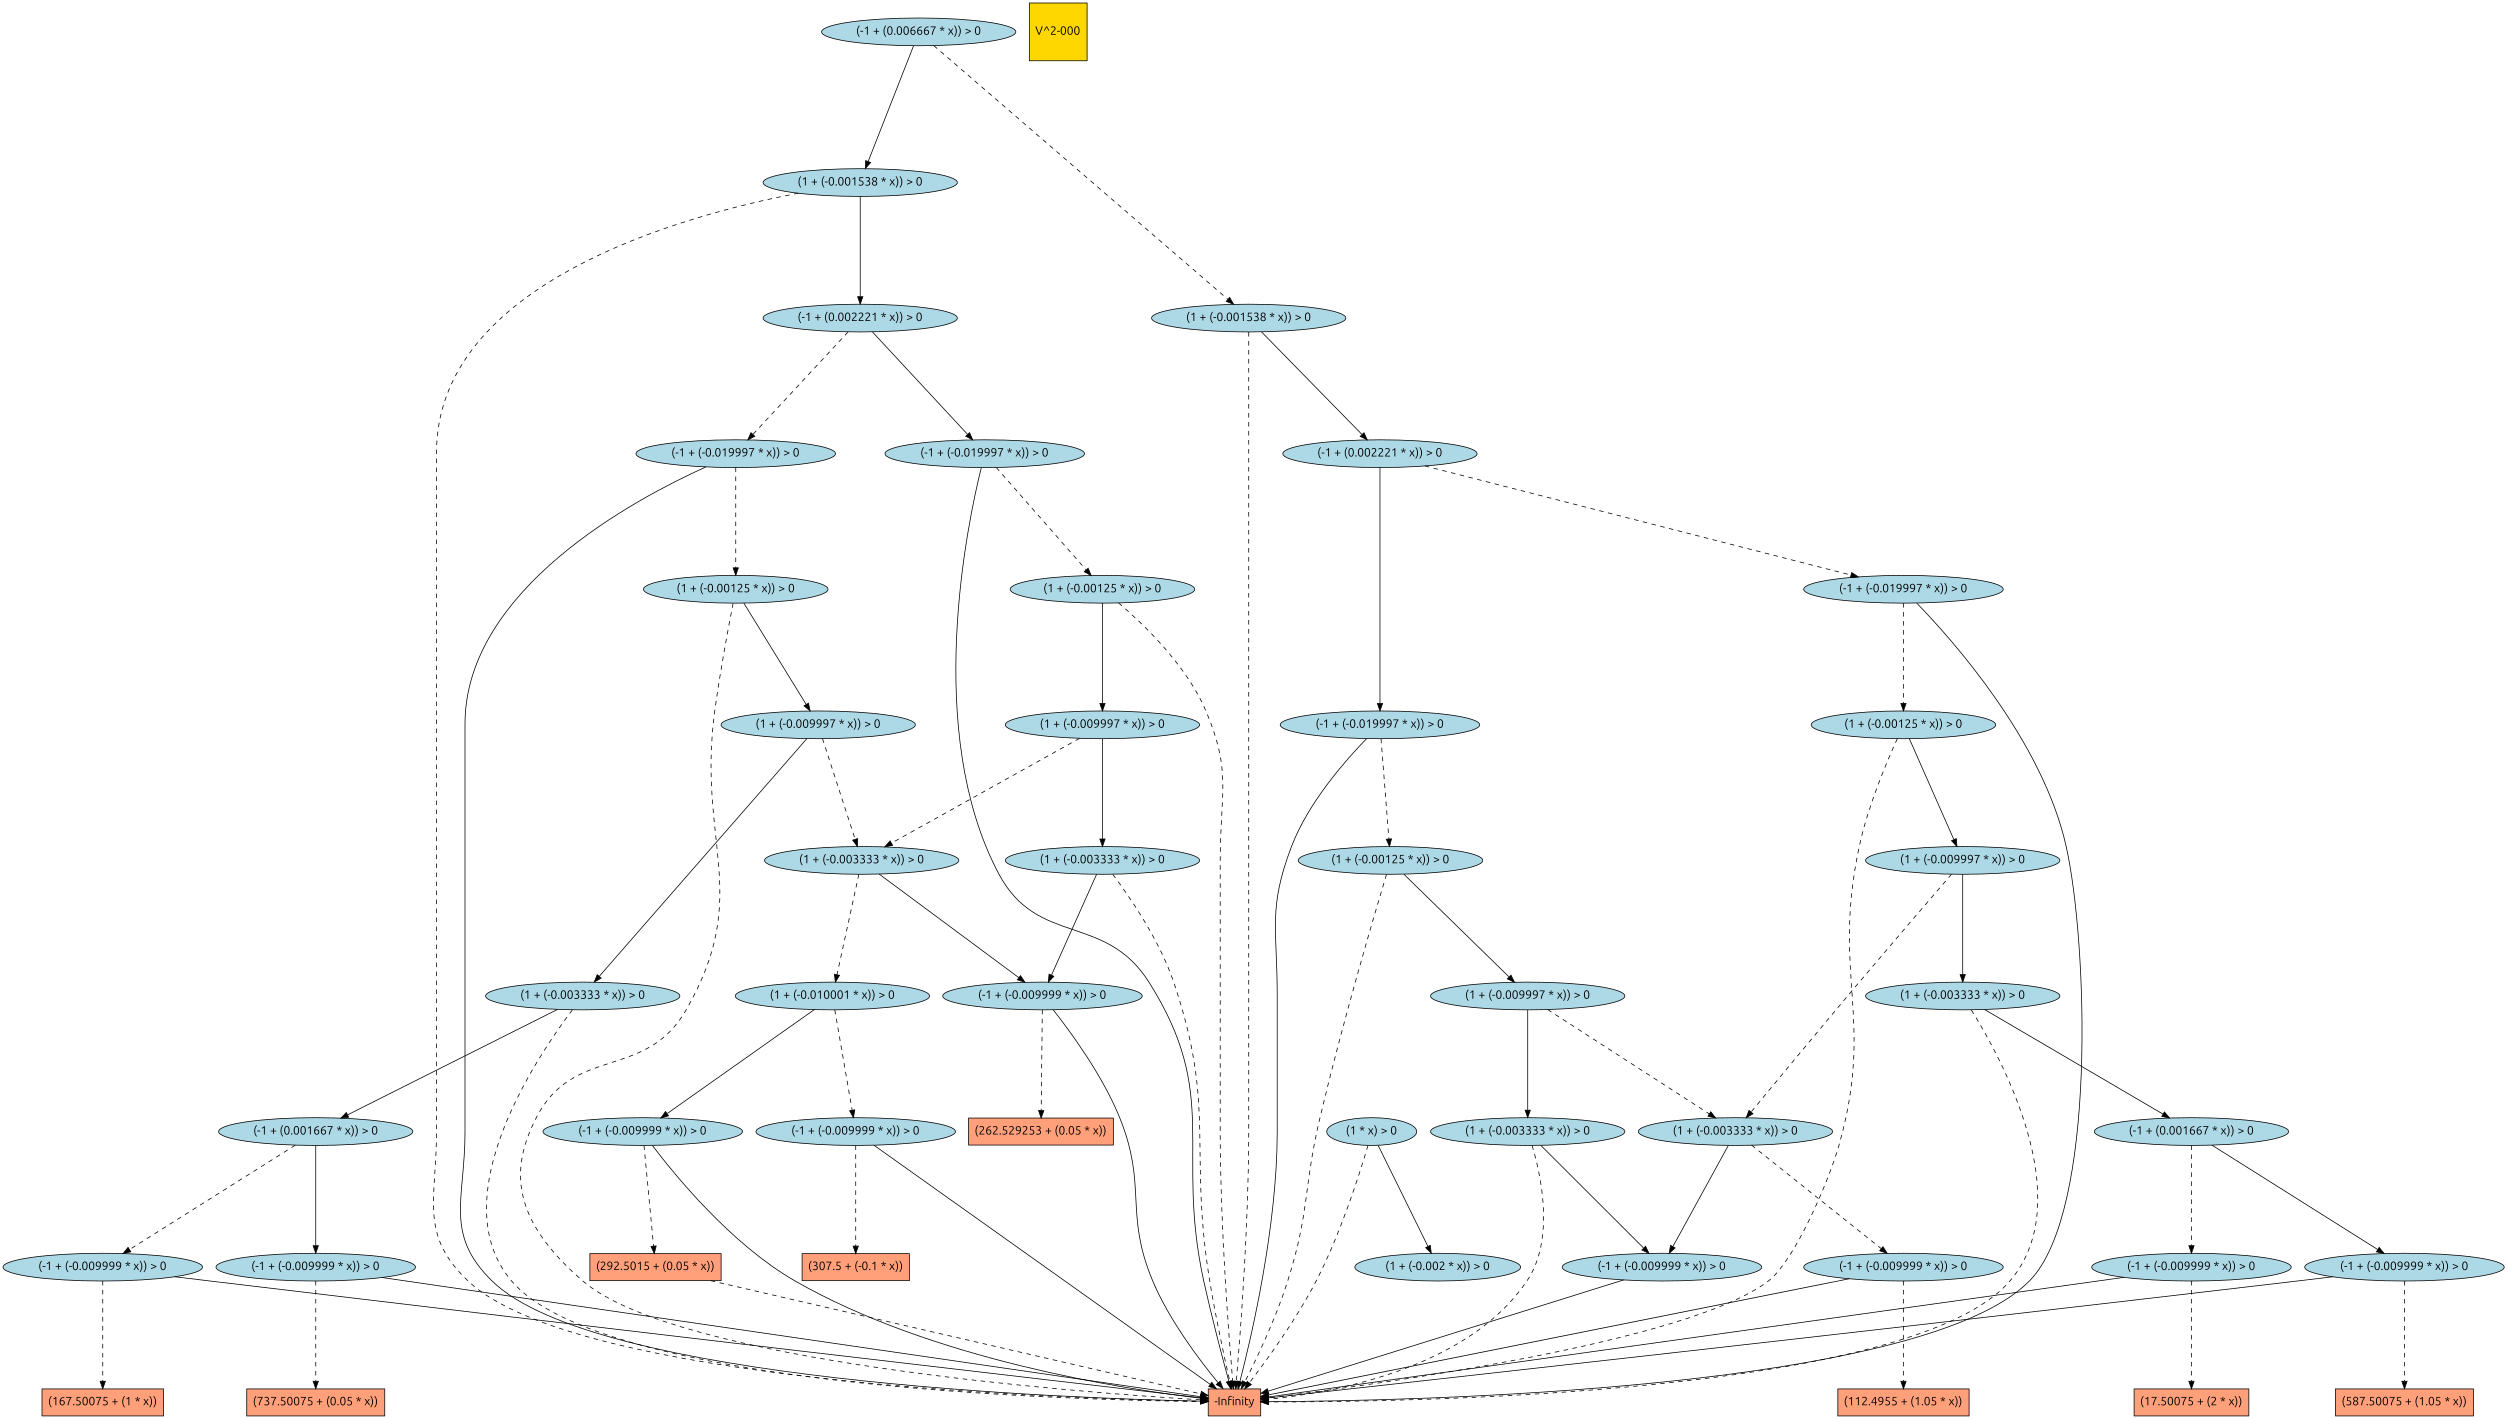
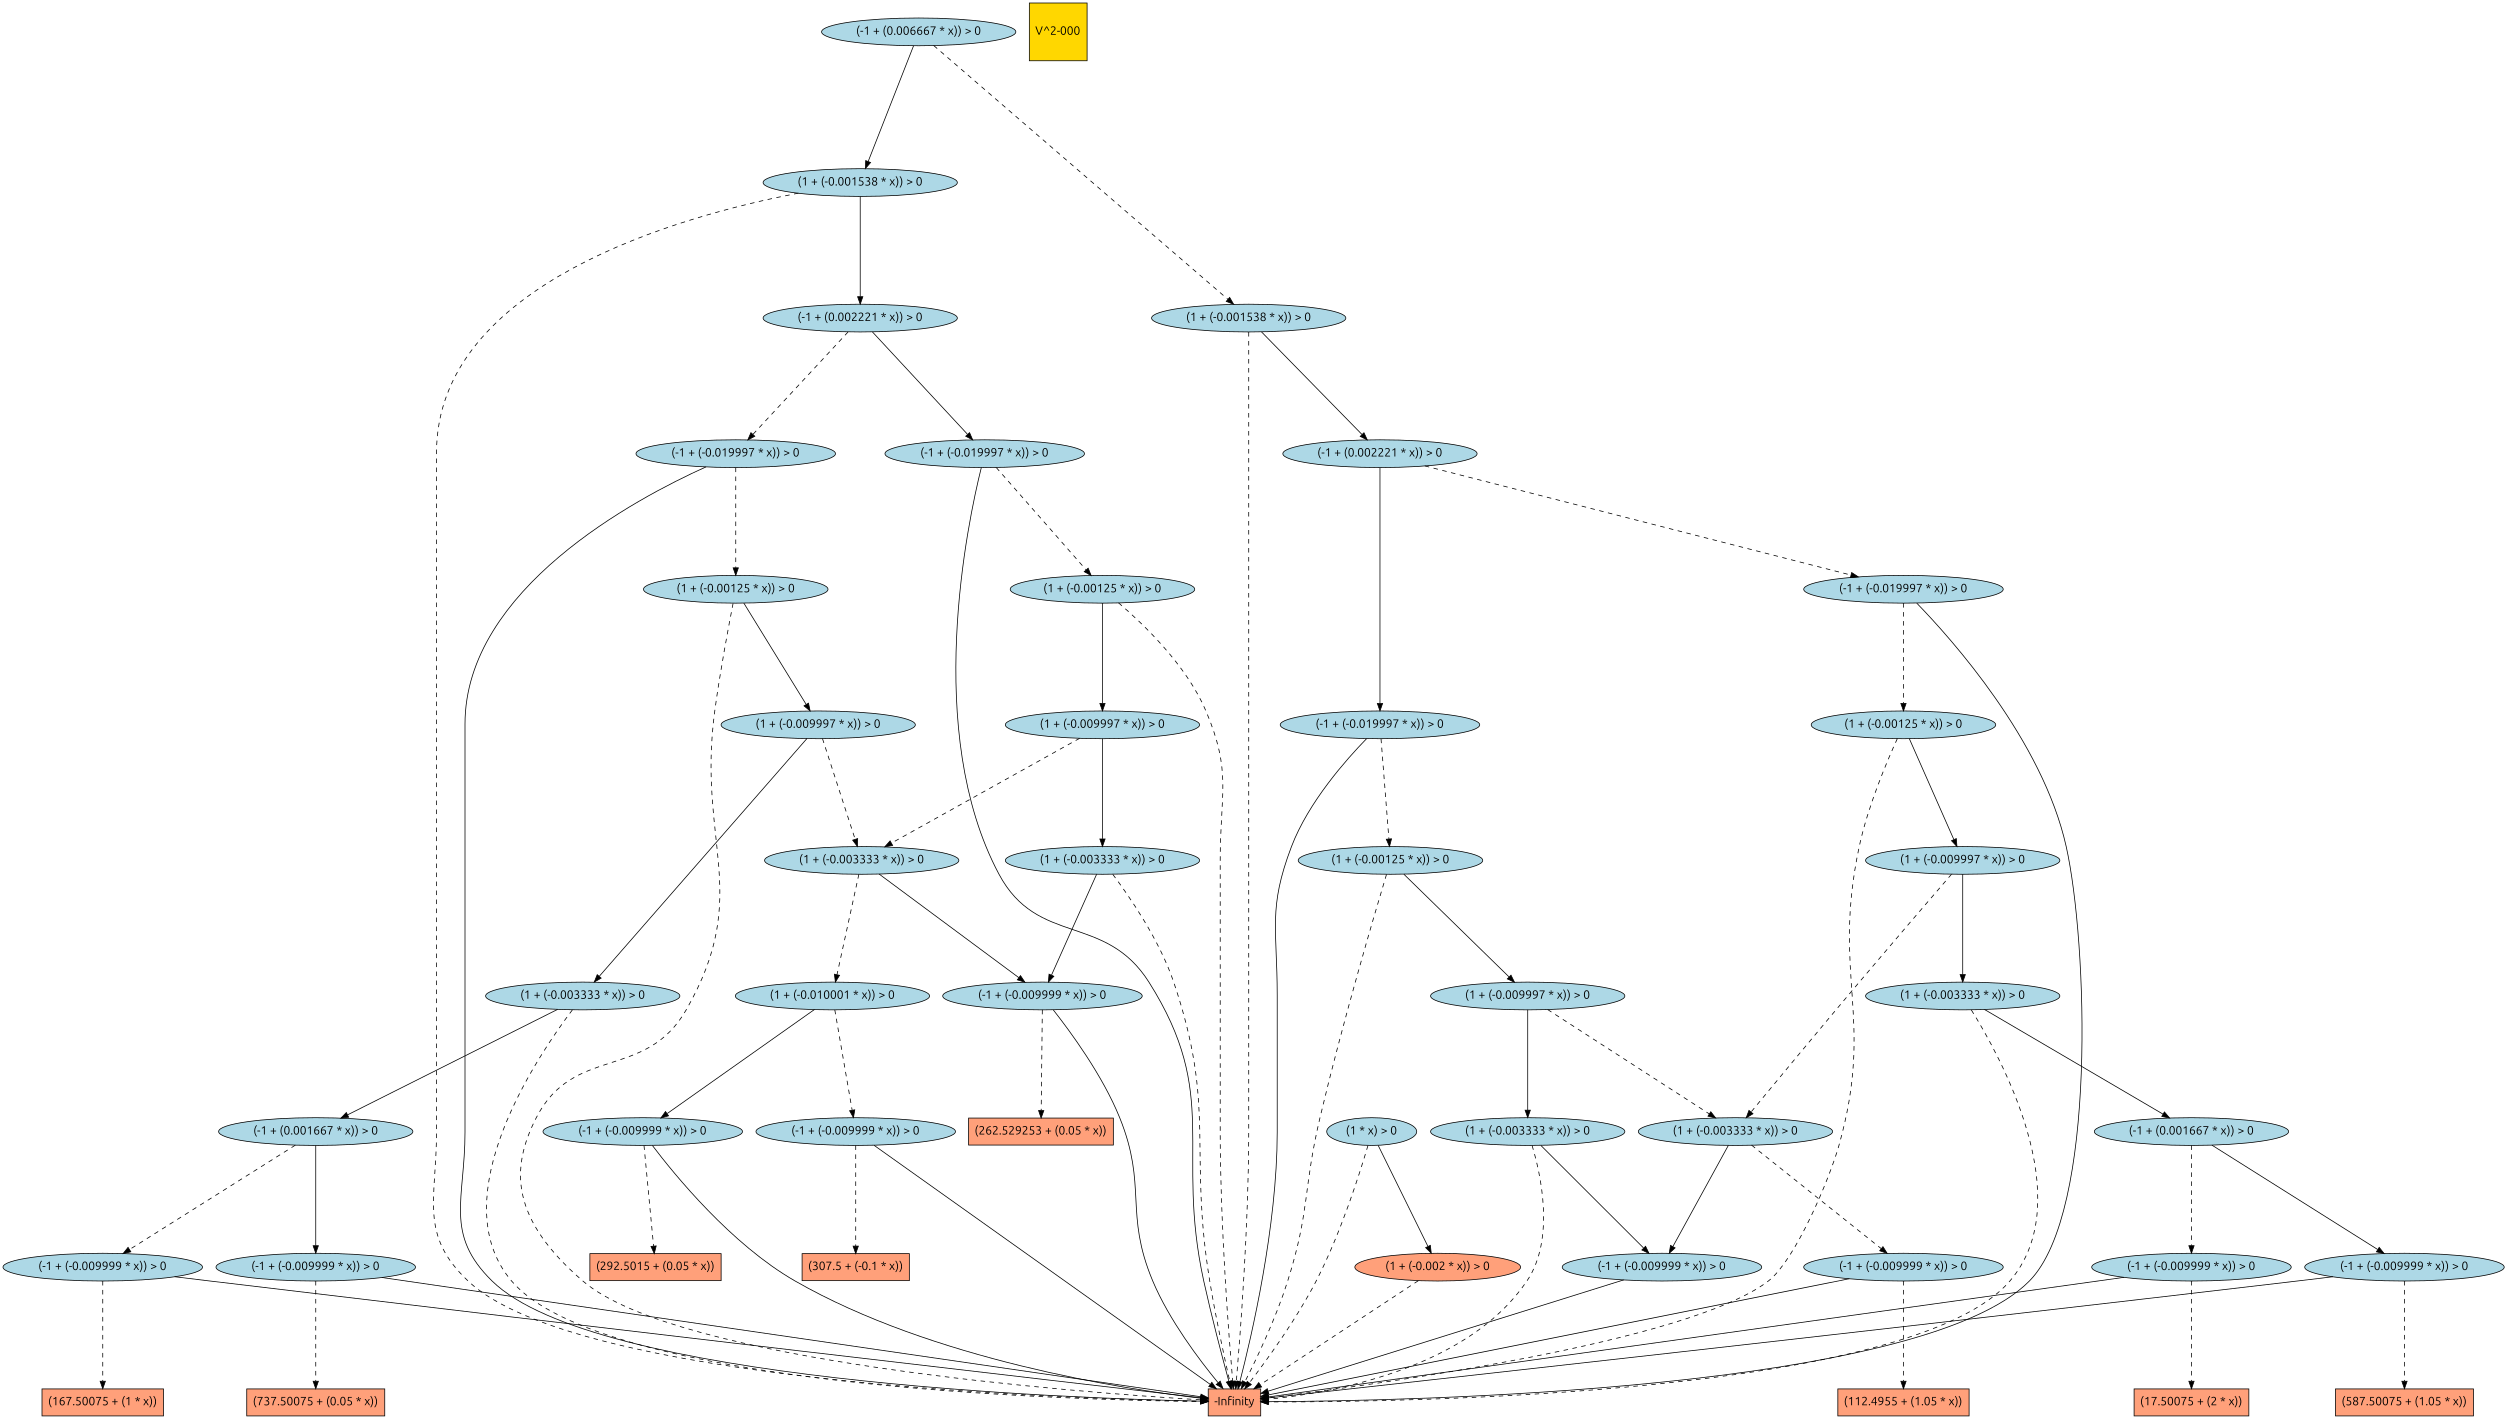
(1438, 1267) -> (1438, 1267)
(956, 1337) -> (1339, 1333)
